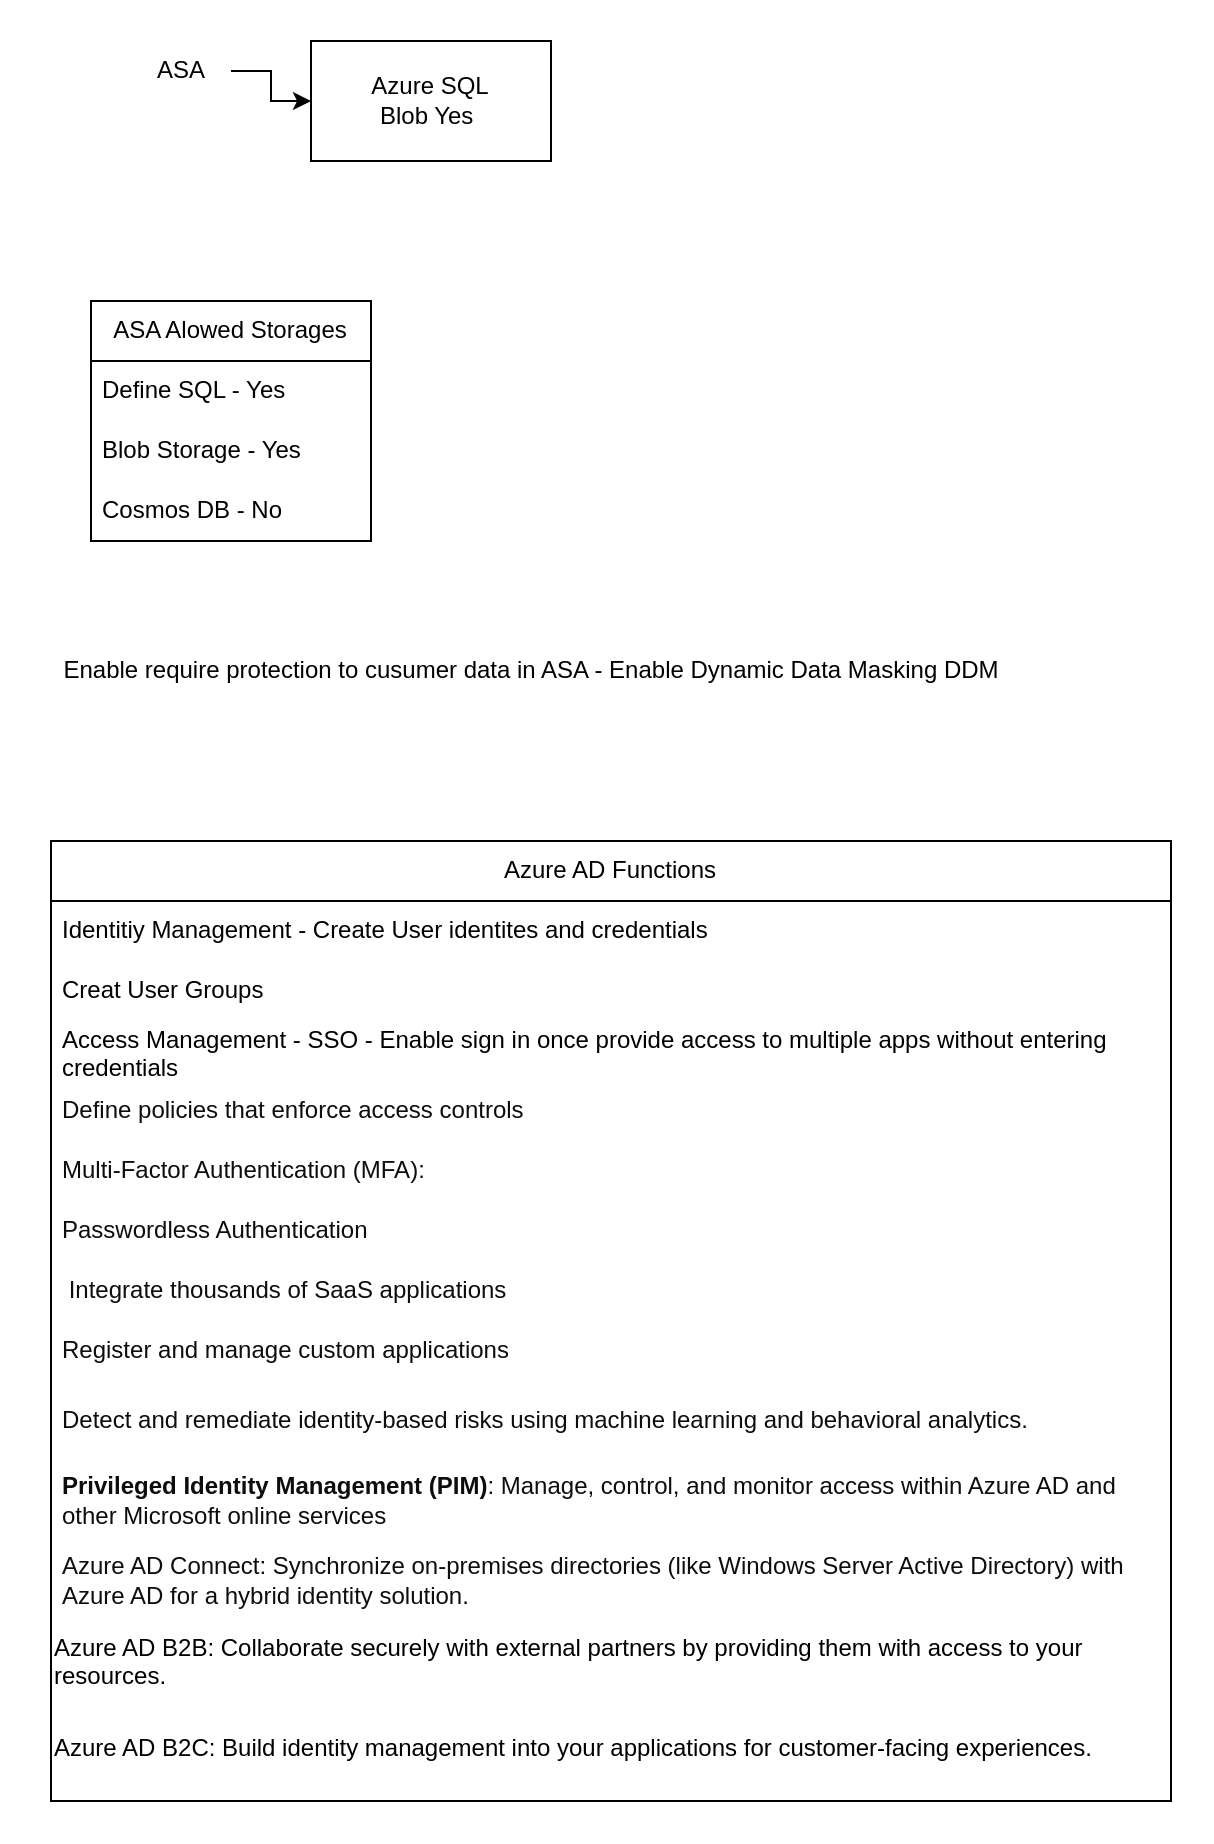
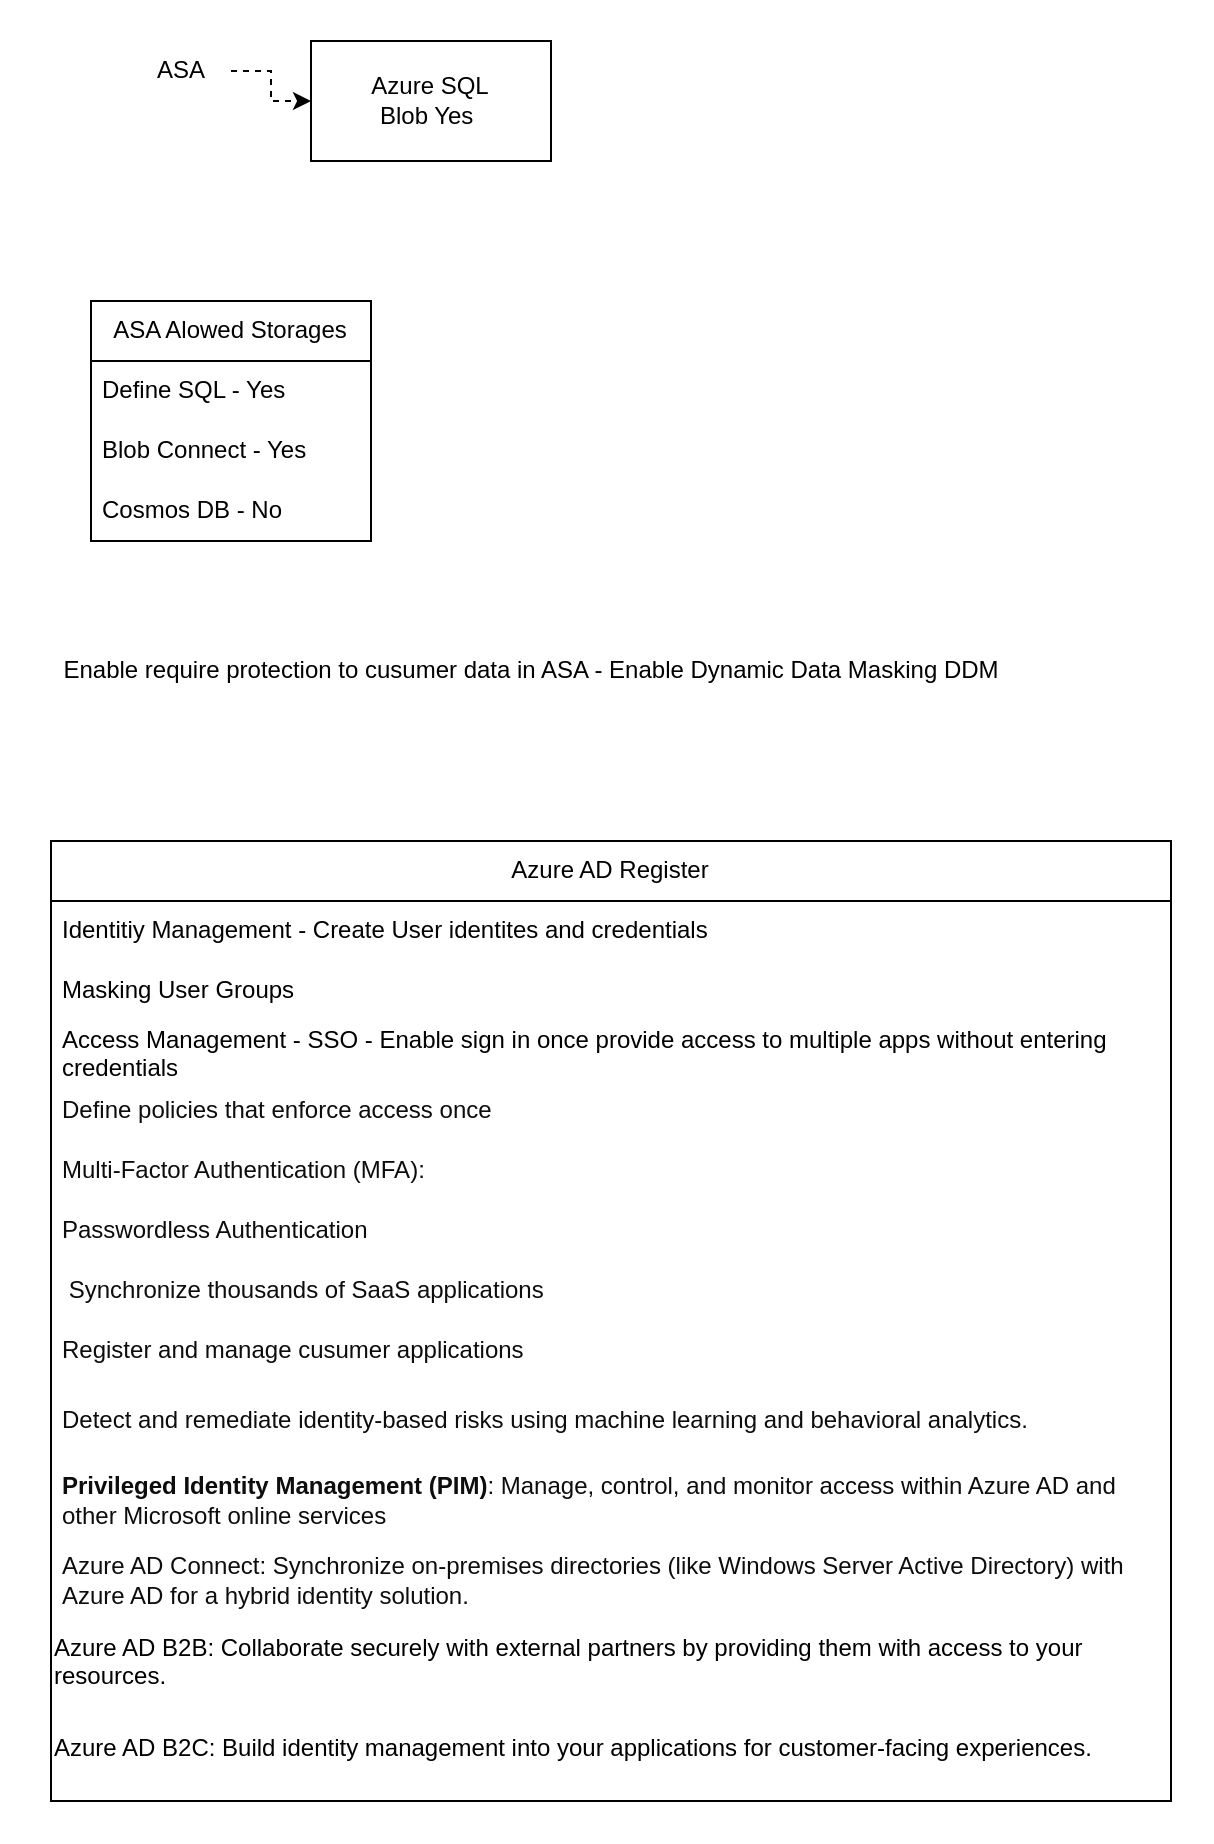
(271, 80) -> (271, 80)
(211, 451) -> (211, 451)
(611, 871) -> (611, 871)
(171, 991) -> (181, 991)
(327, 1111) -> (304, 1111)
(310, 1291) -> (320, 1291)
(300, 1351) -> (307, 1351)
